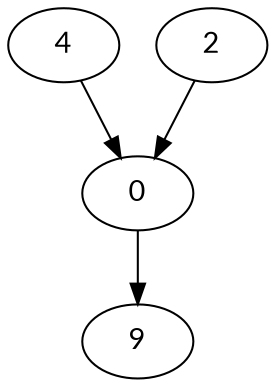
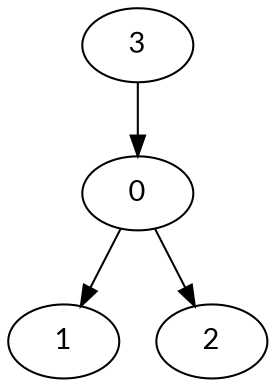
(64, 45) -> (138, 45)
(180, 110) -> (170, 258)
(138, 341) -> (64, 341)
